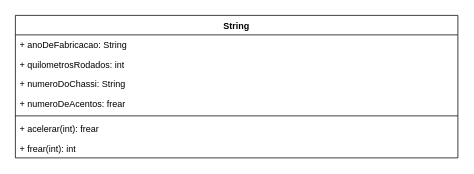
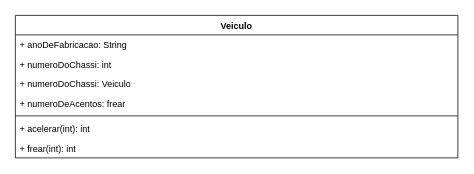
(237, 26) -> (237, 26)
(76, 65) -> (67, 65)
(75, 85) -> (76, 85)
(69, 130) -> (63, 130)
